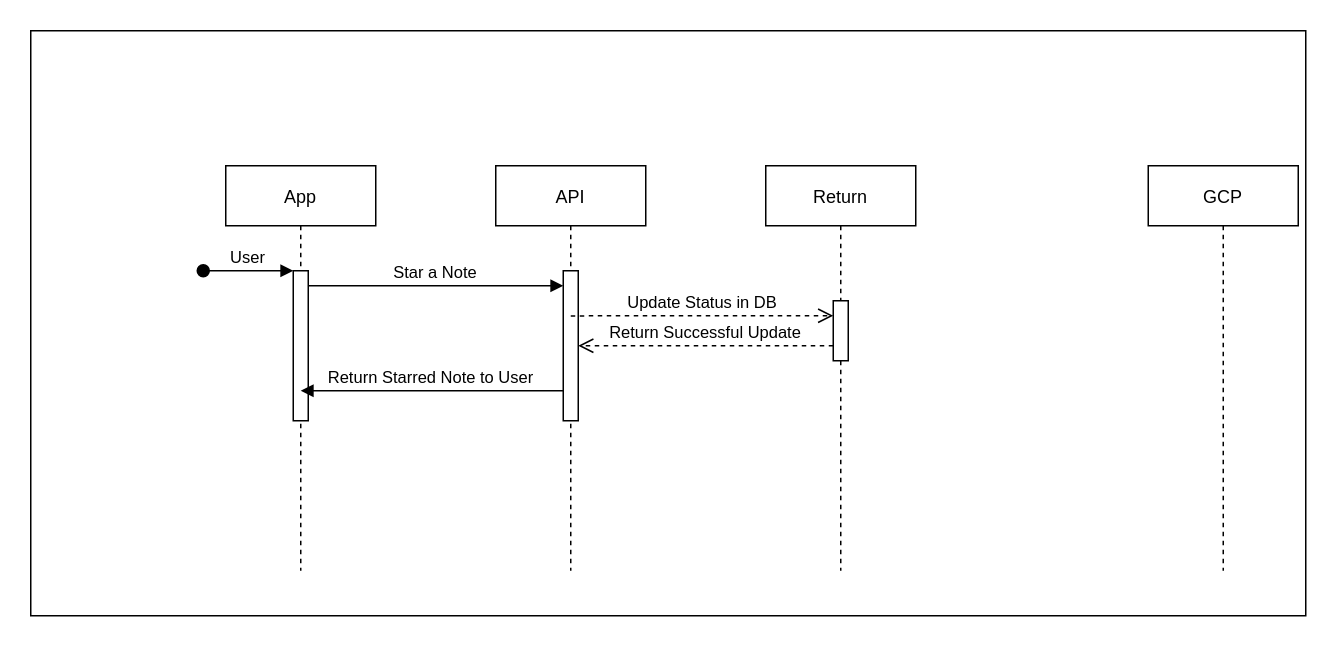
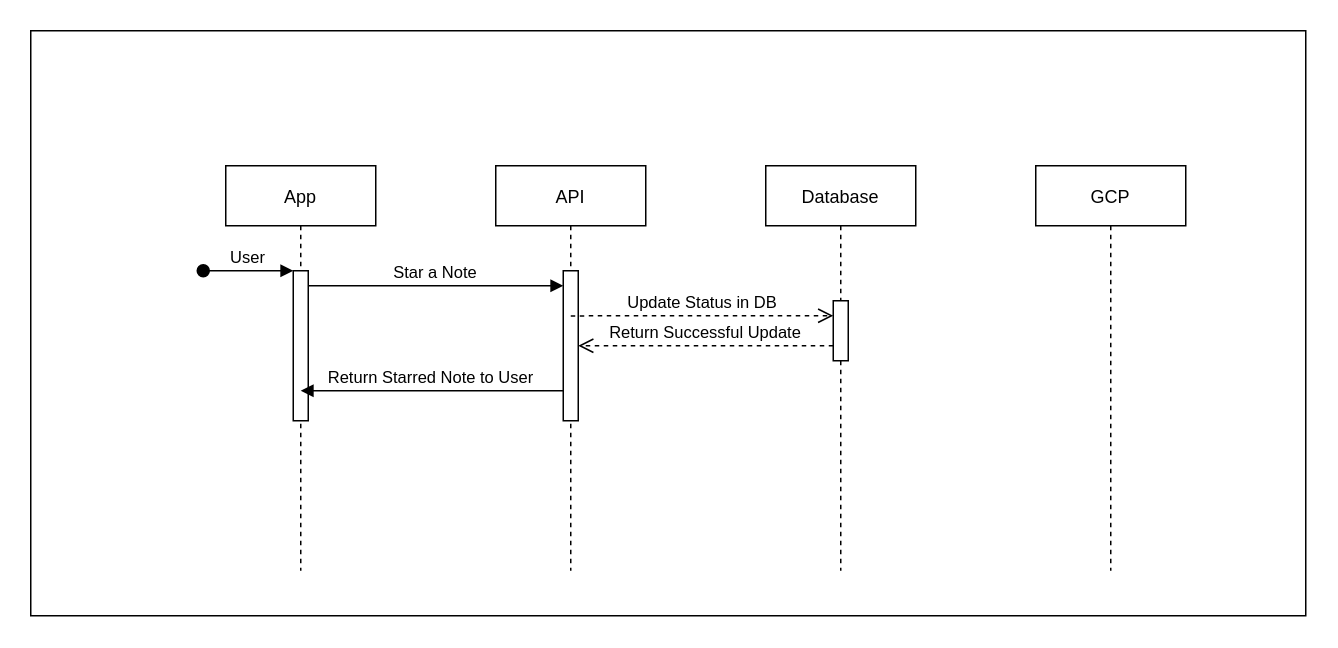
(840, 197) -> (840, 197)
(1223, 368) -> (1111, 368)
